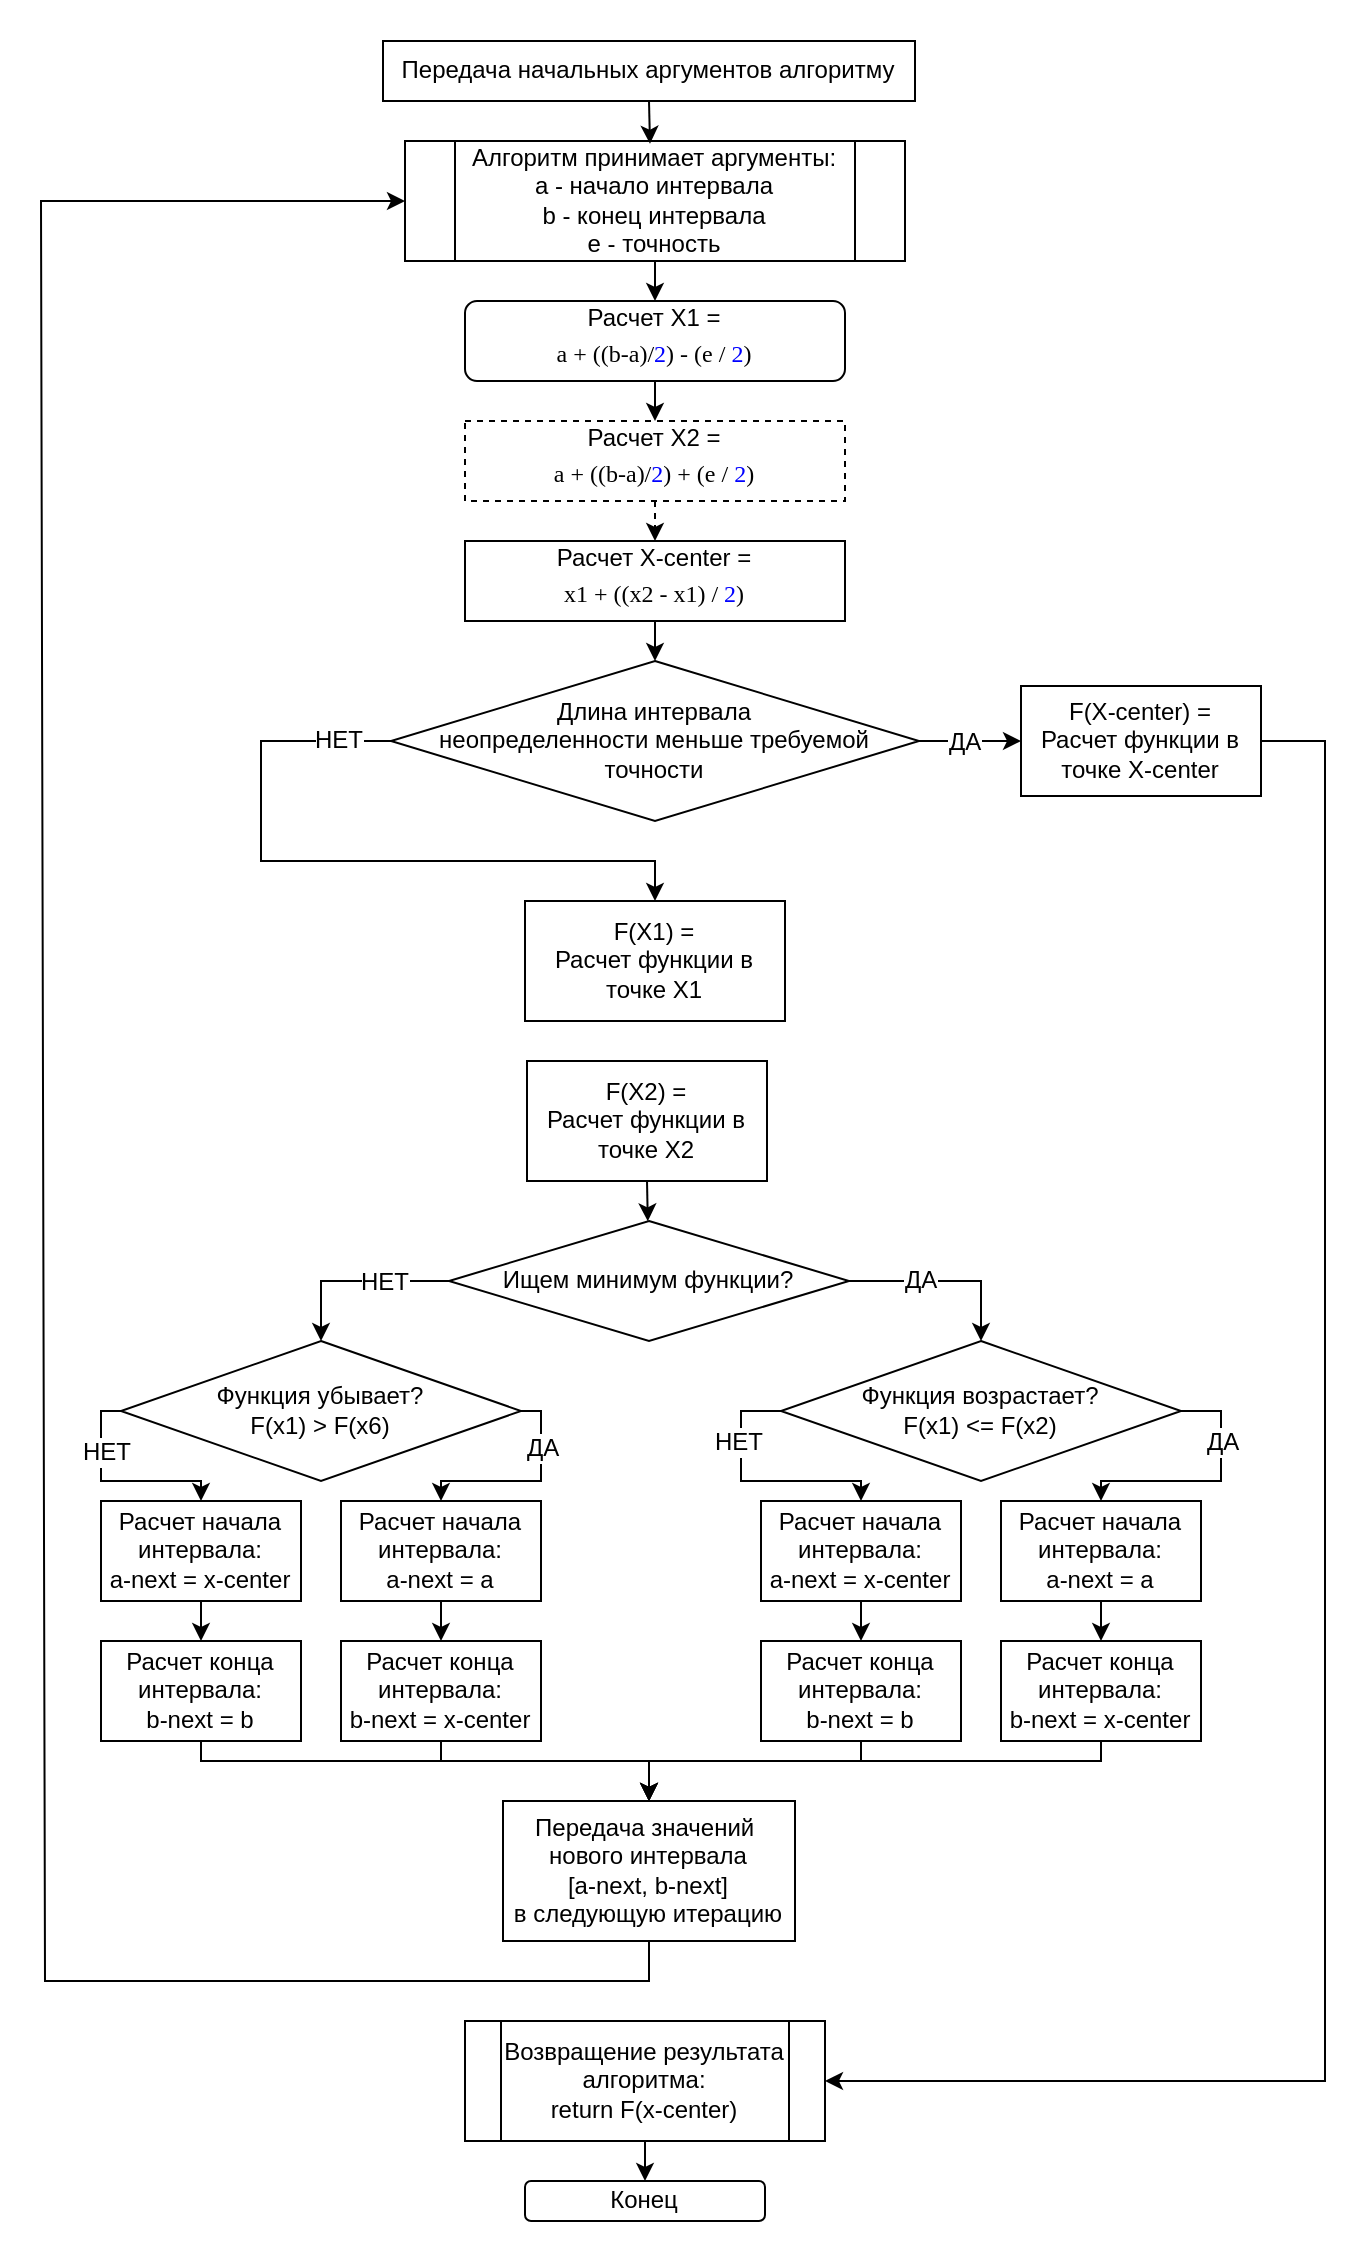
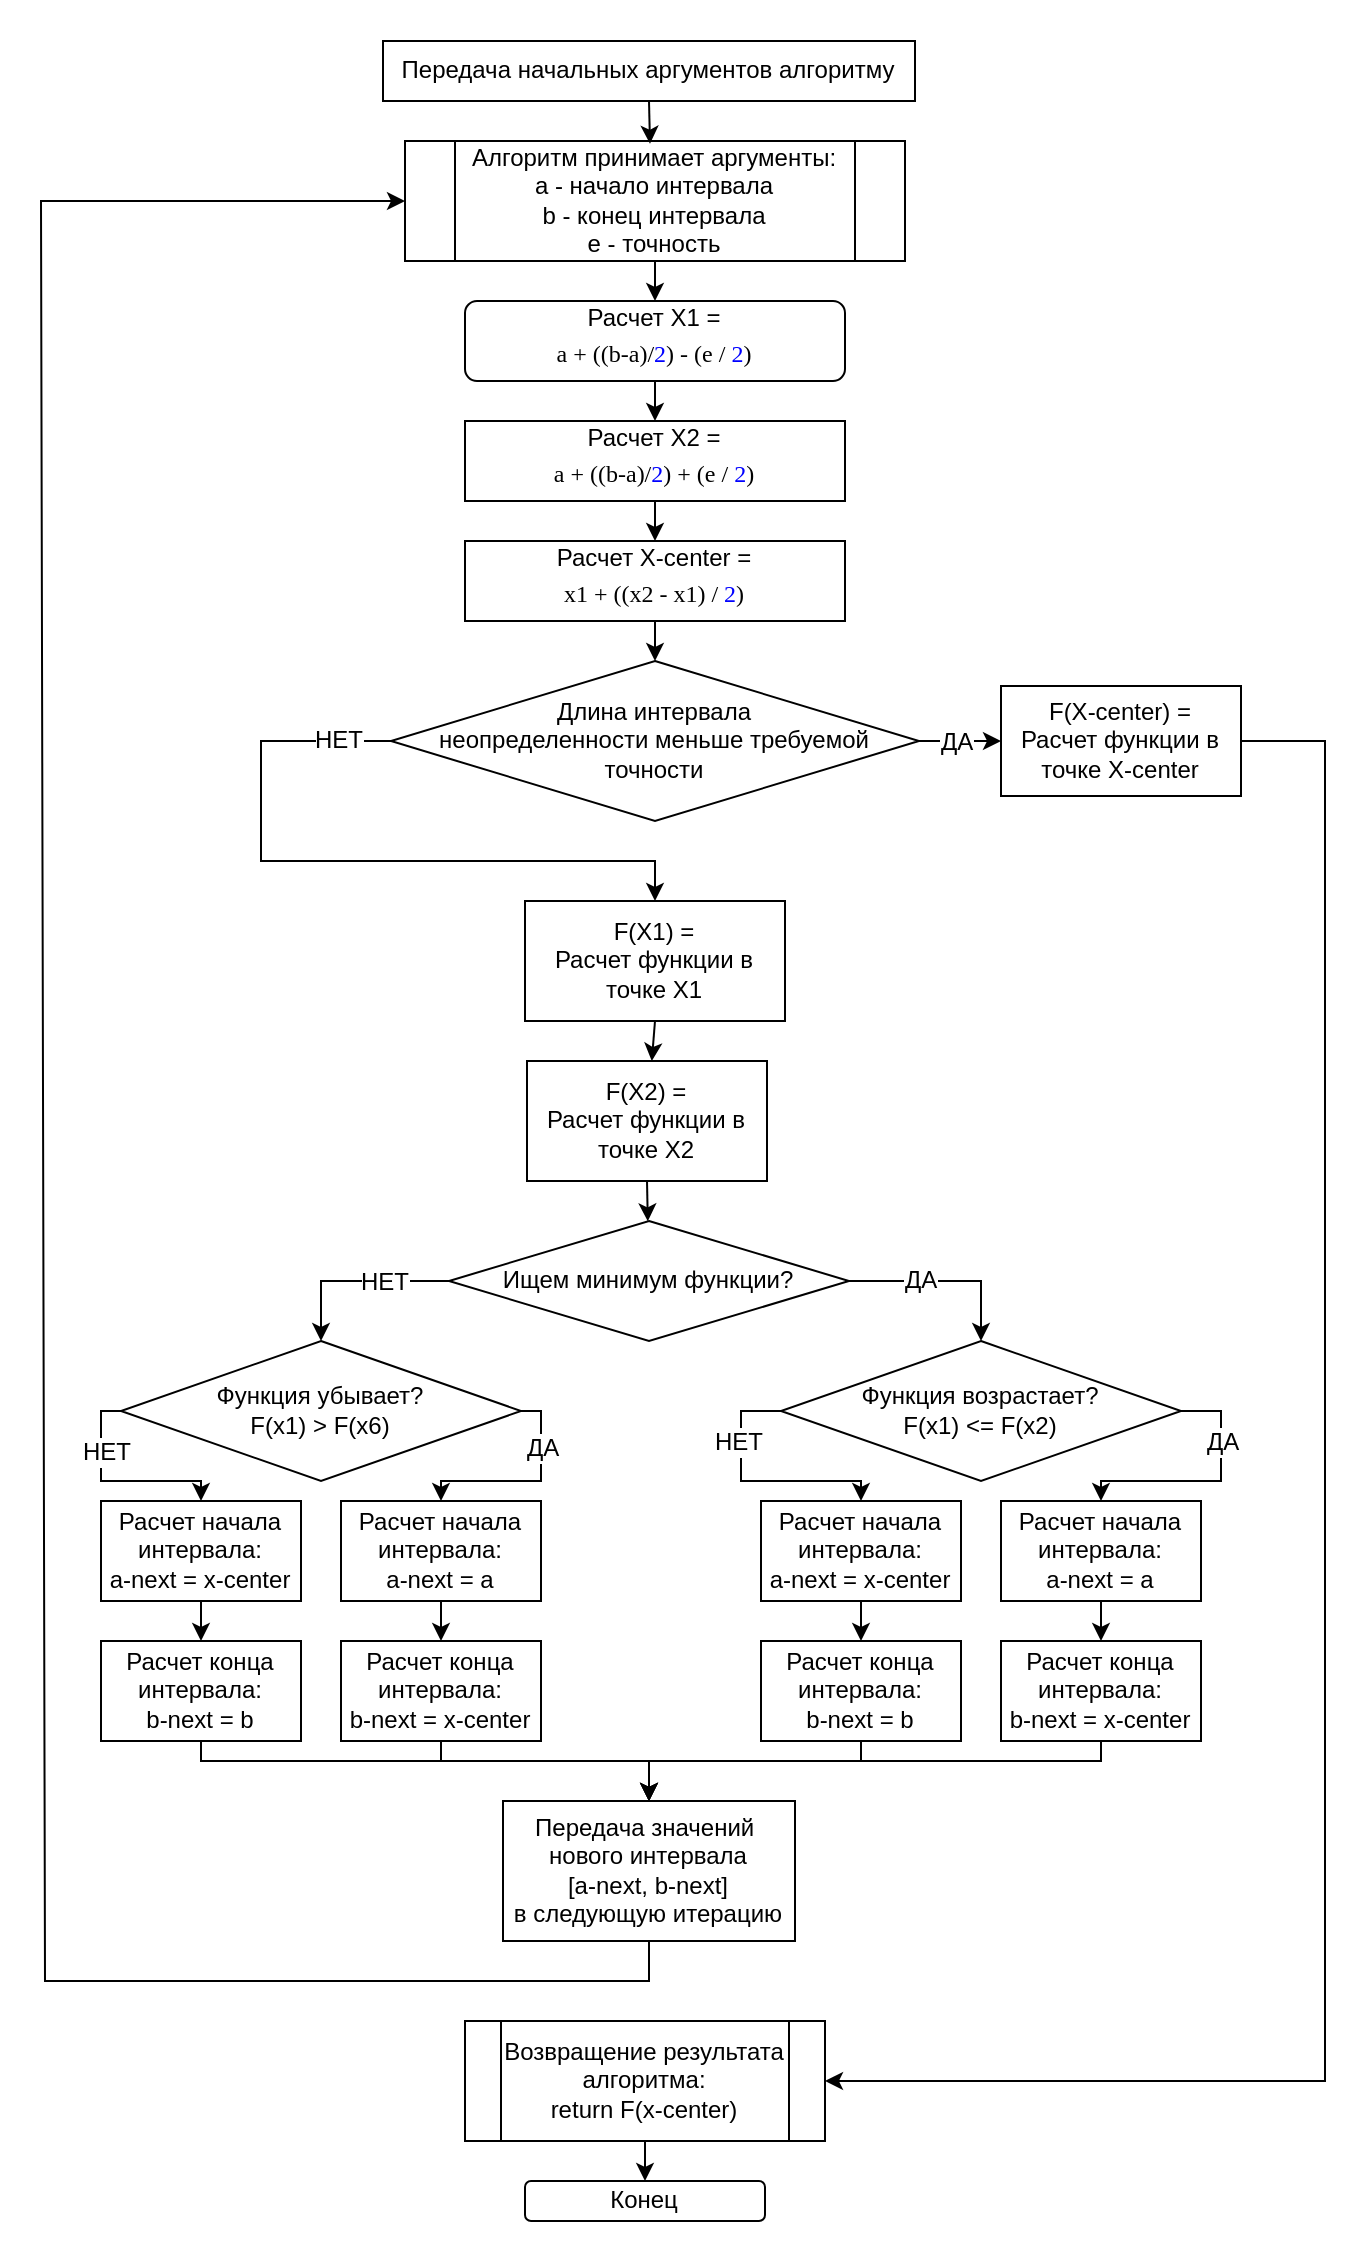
(655, 461) -> (655, 461)
(655, 513) -> (655, 513)
(1141, 741) -> (1121, 741)
none -> (654, 1034)
